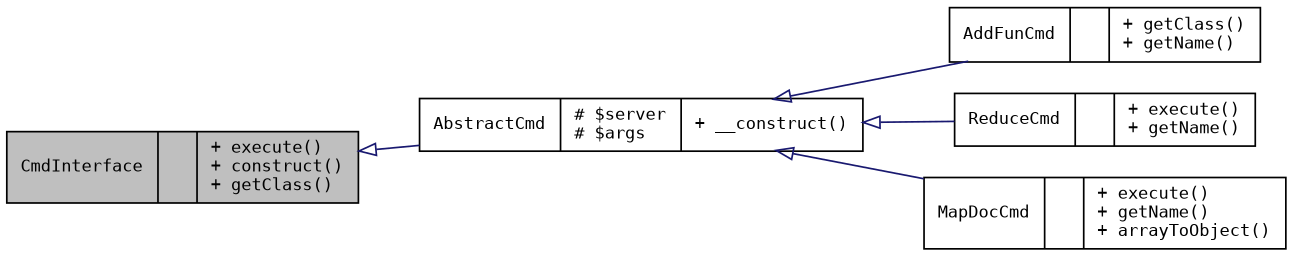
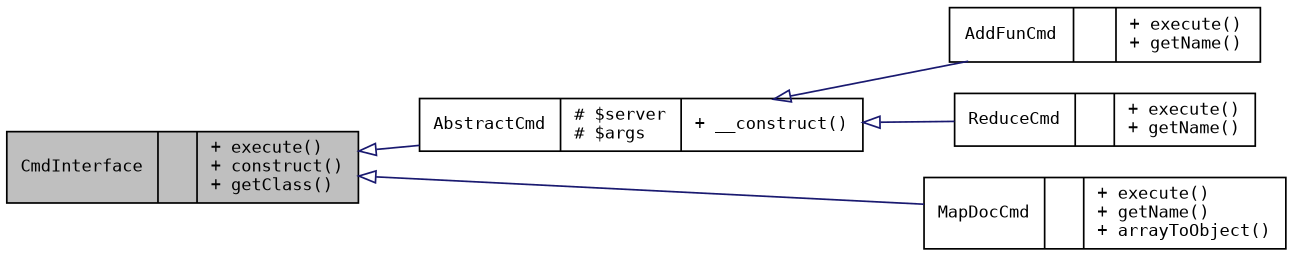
(1185, 25) -> (1186, 25)
(858, 166) -> (650, 191)
